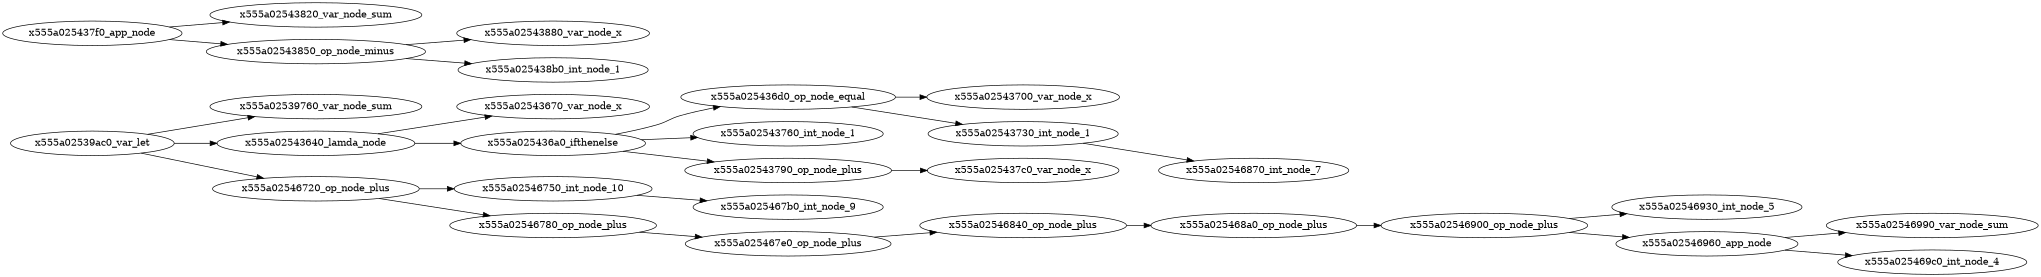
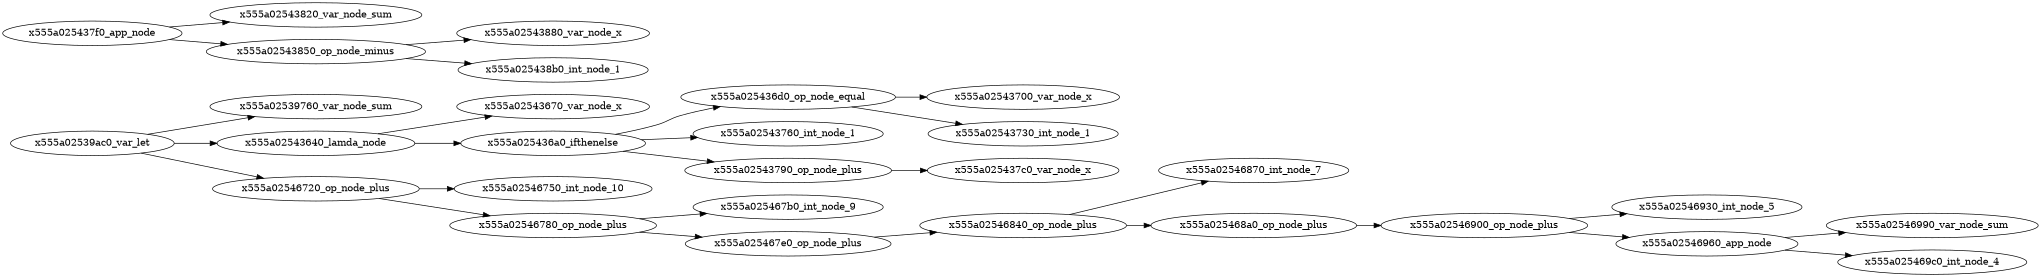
(1135, 152) -> (1135, 199)
(668, 198) -> (670, 216)
